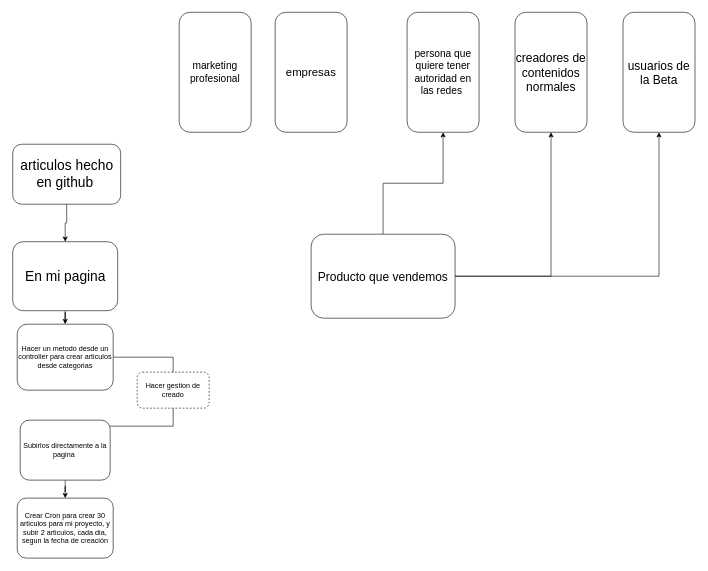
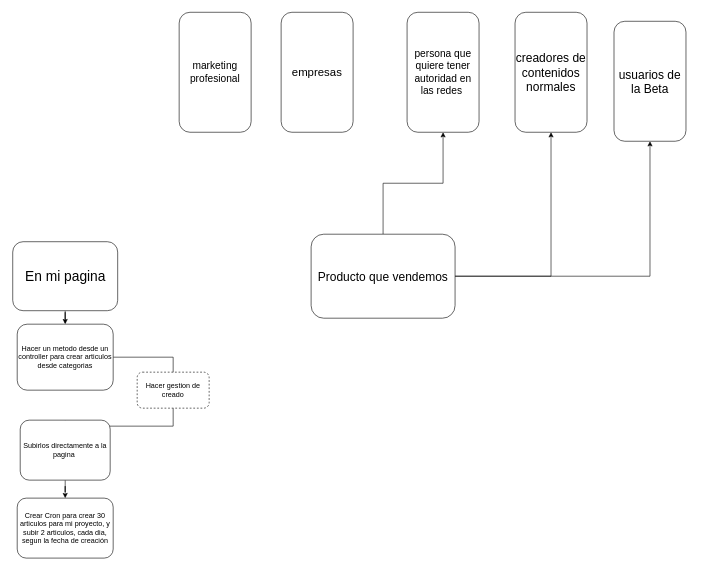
(311, 72) -> (317, 72)
(659, 72) -> (650, 81)
(67, 174) -> none
(67, 223) -> none
